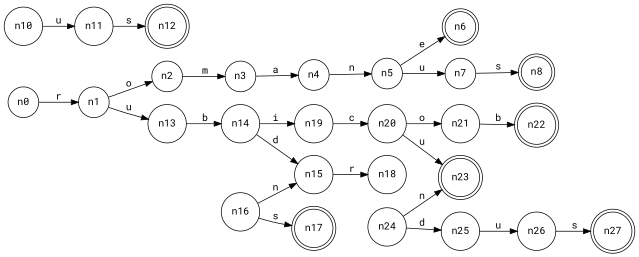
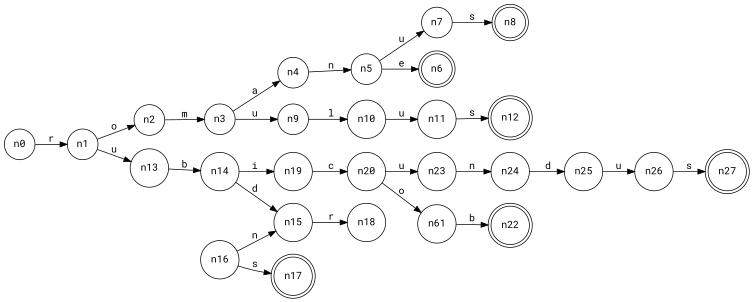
none -> (293, 119)
(460, 124) -> (437, 224)
(460, 177) -> (437, 172)
(420, 205) -> (470, 172)
